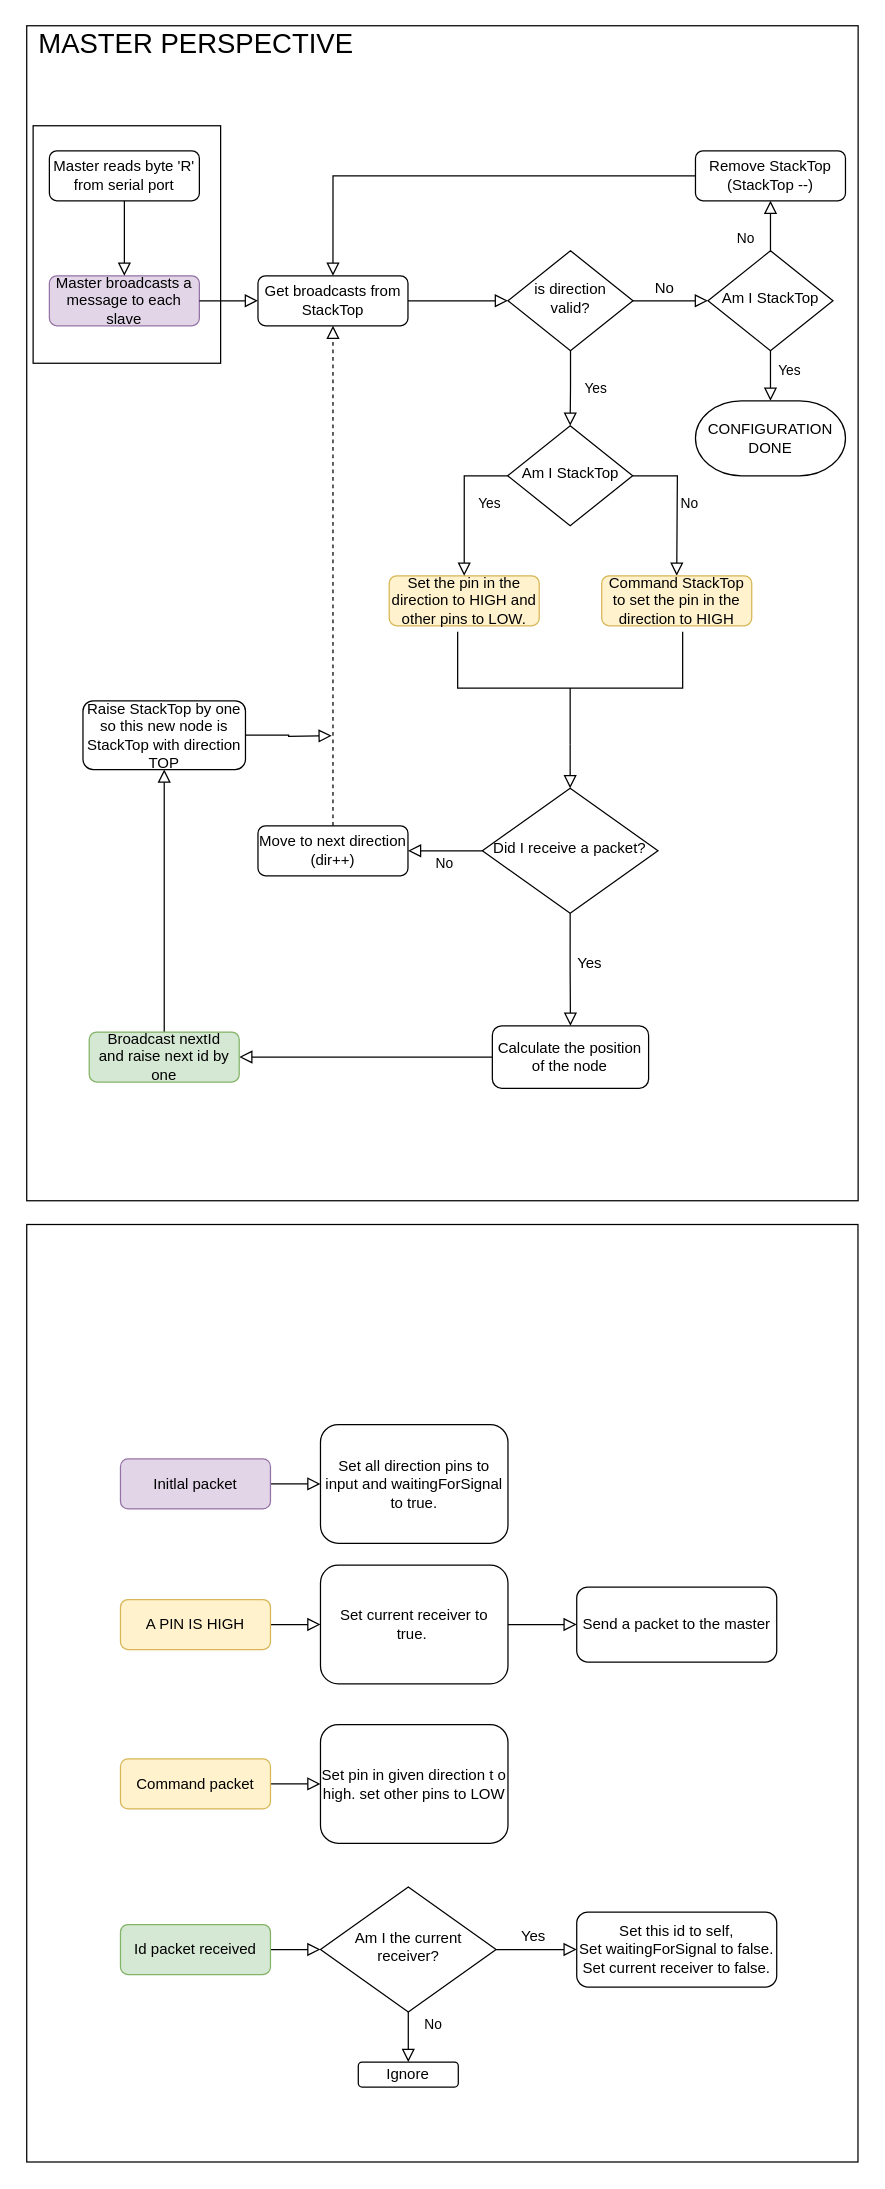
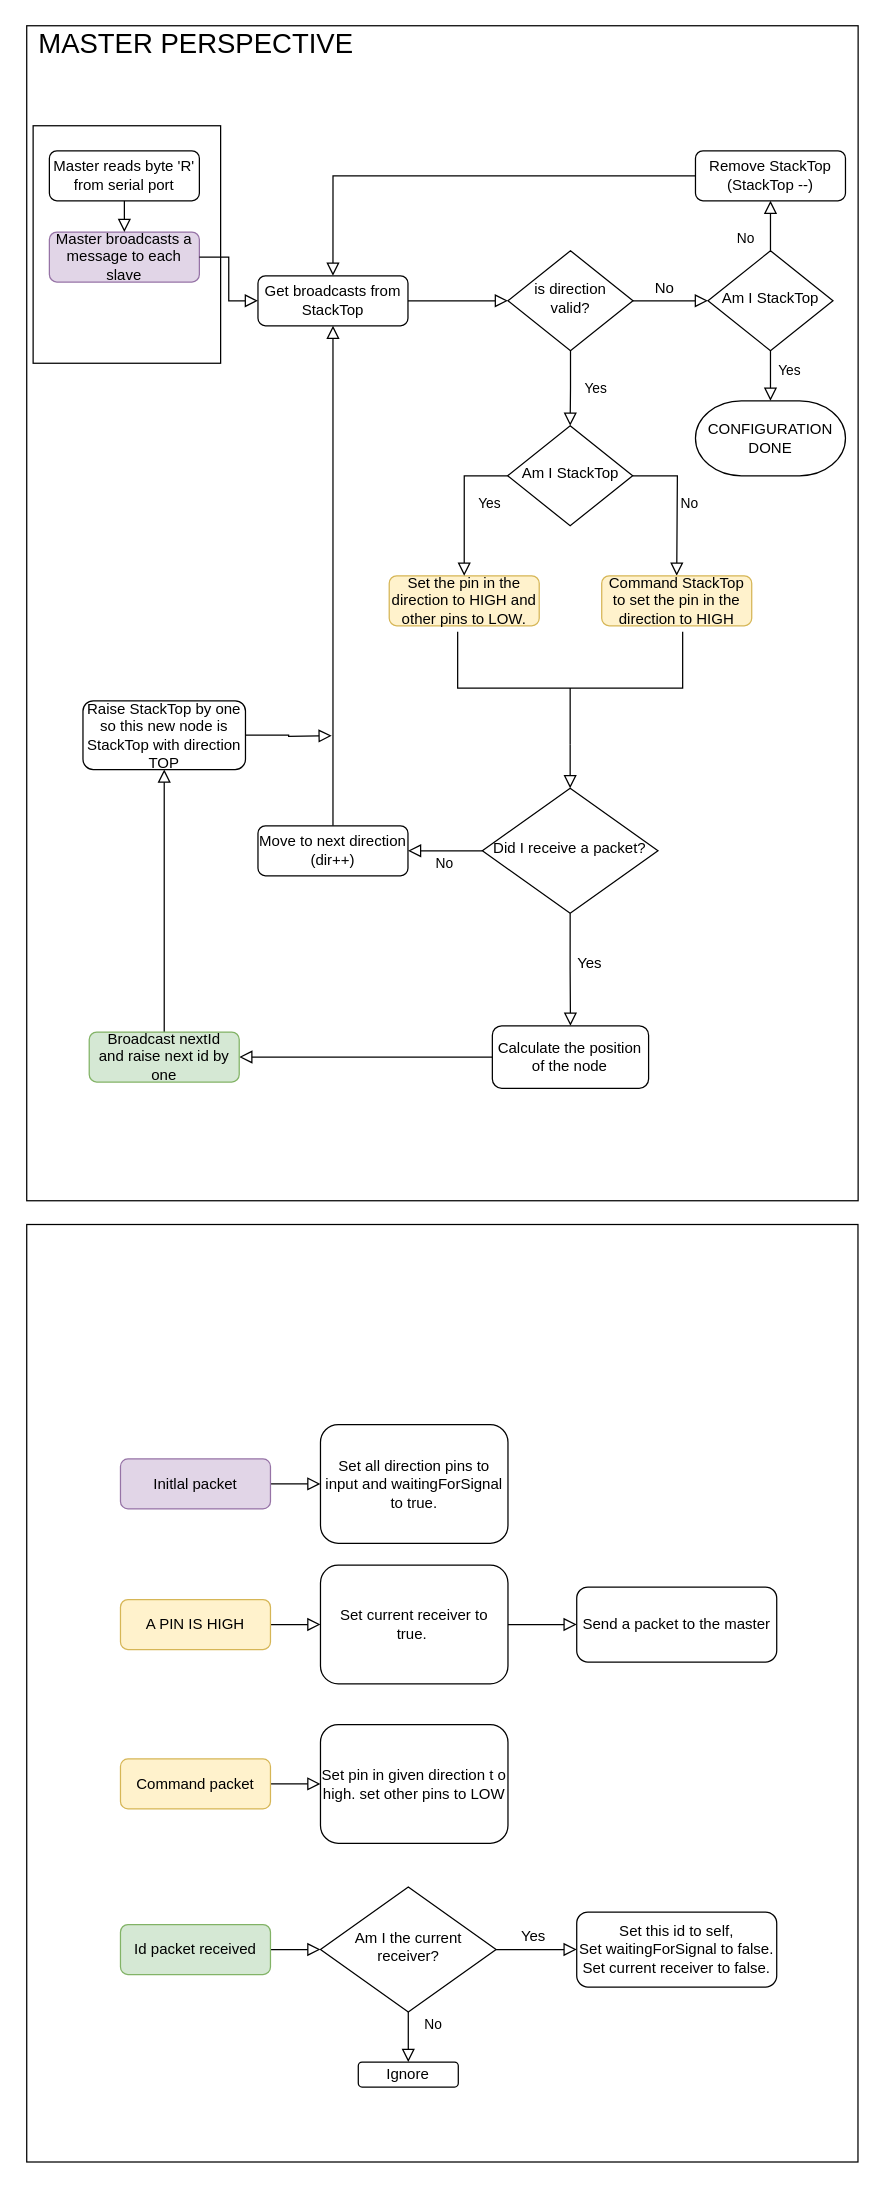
(124, 301) -> (124, 257)
(333, 580) -> (333, 580)
